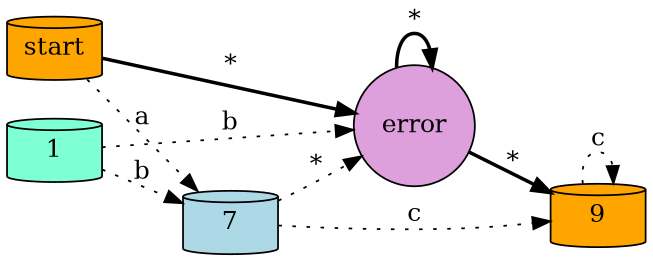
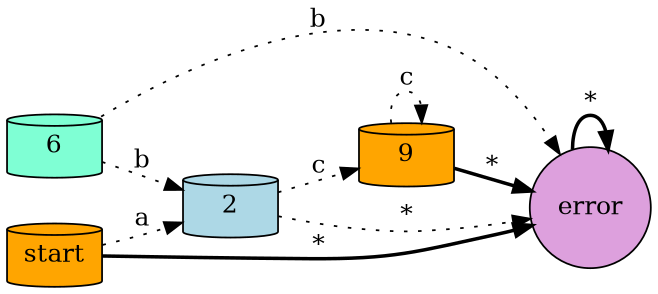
(55, 150) -> (55, 146)
(502, 168) -> (484, 177)
(231, 223) -> (231, 206)
